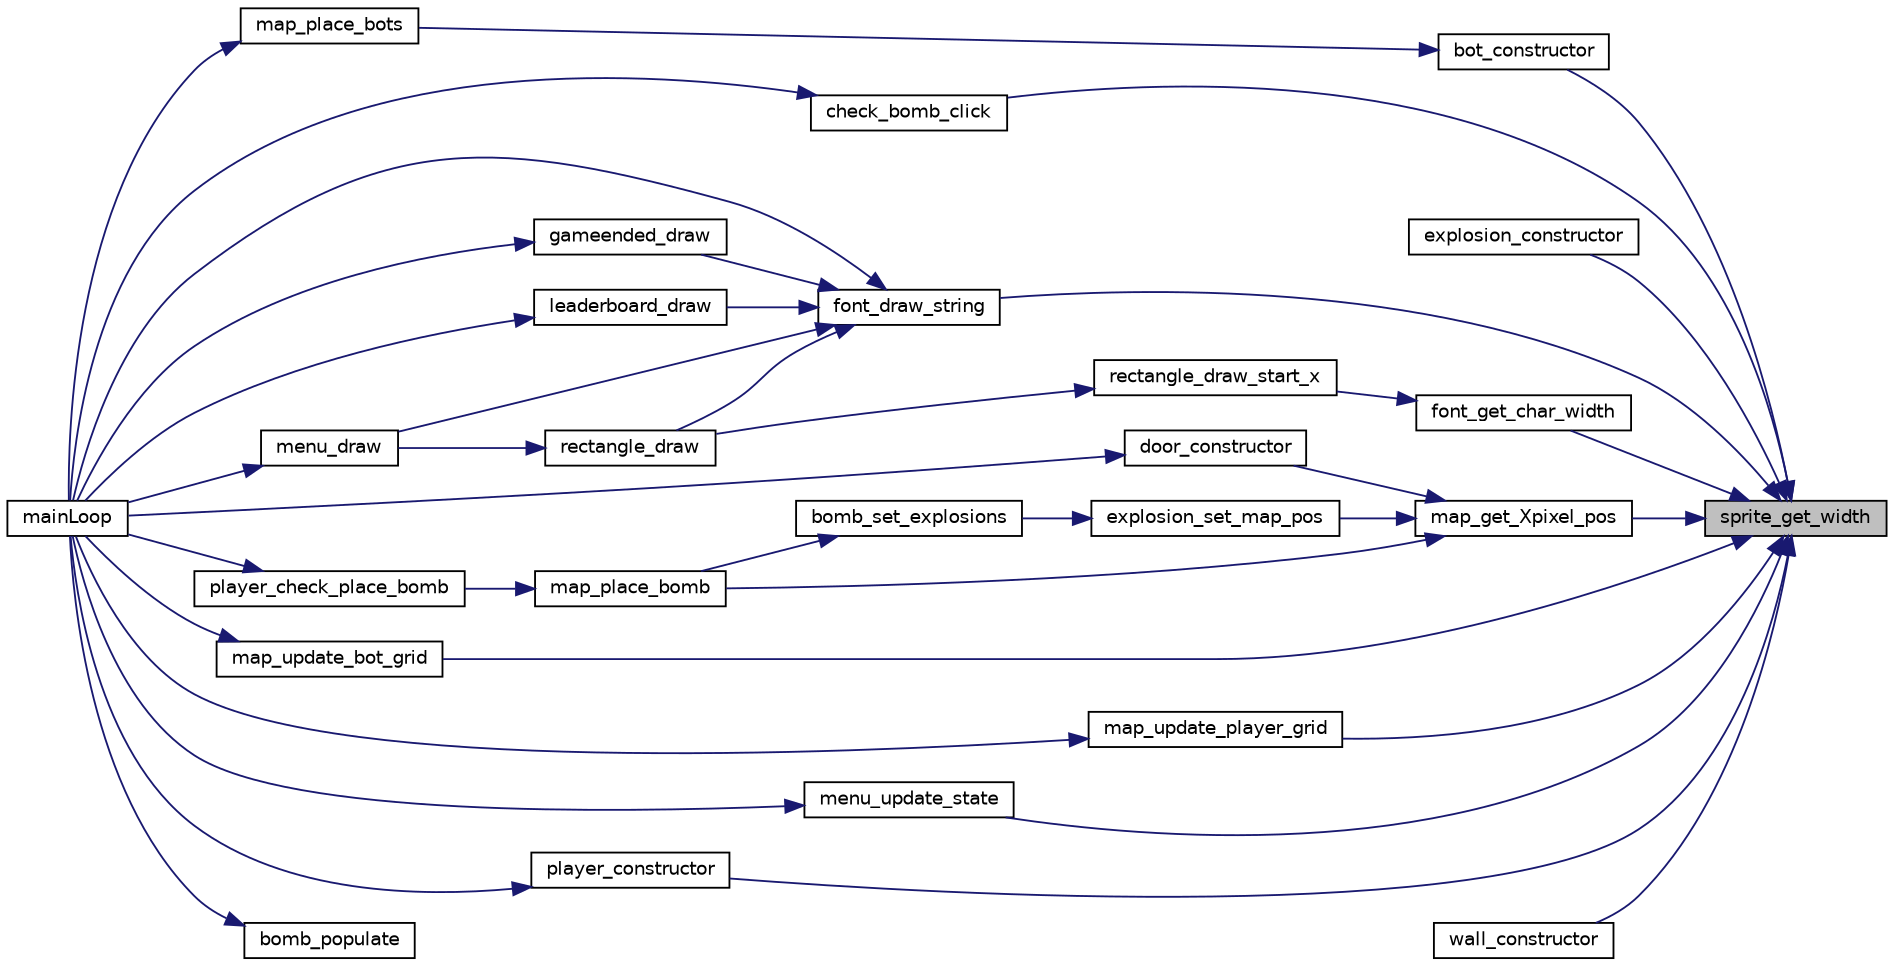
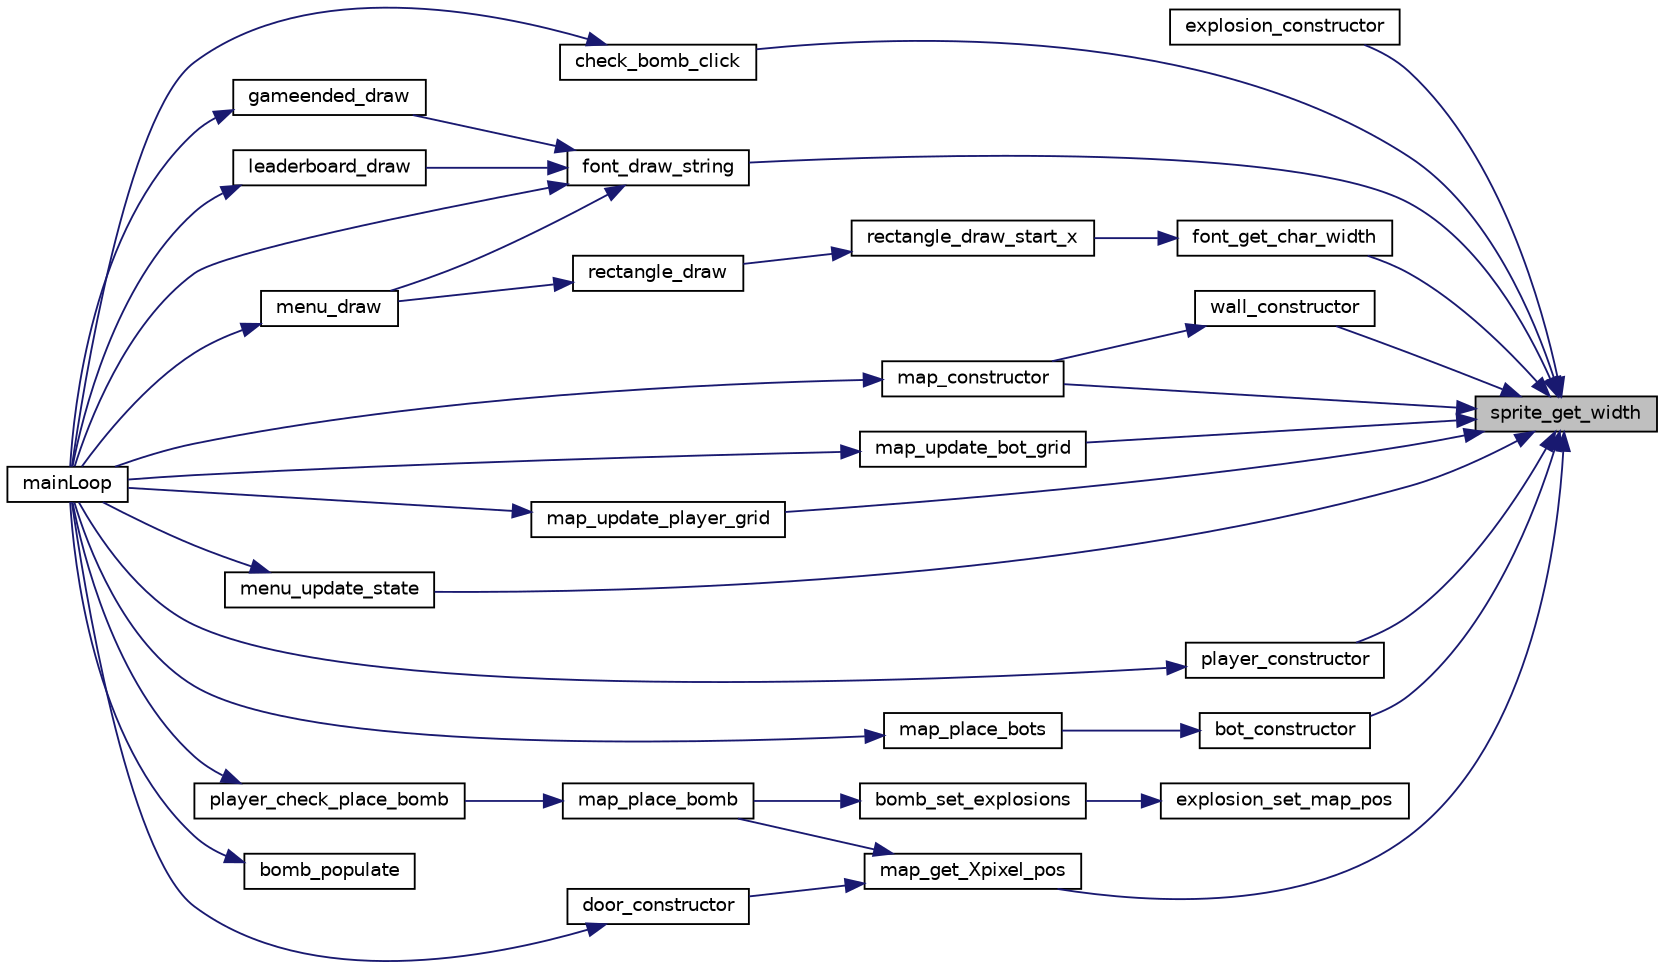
none -> (973, 379)
(758, 382) -> none
(1368, 518) -> none
